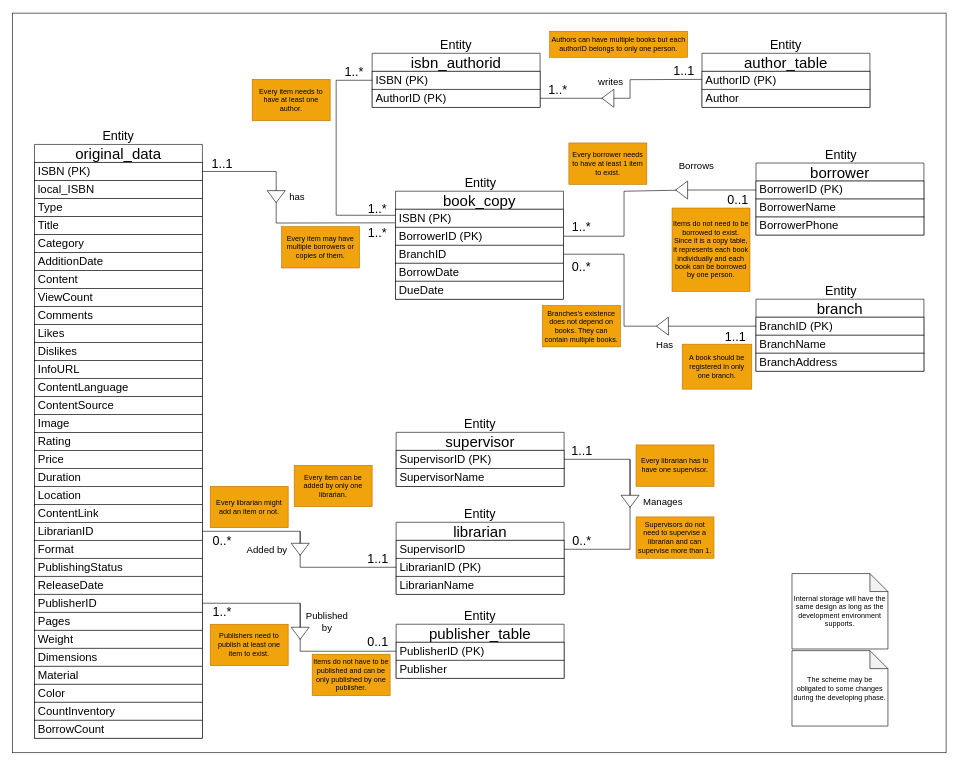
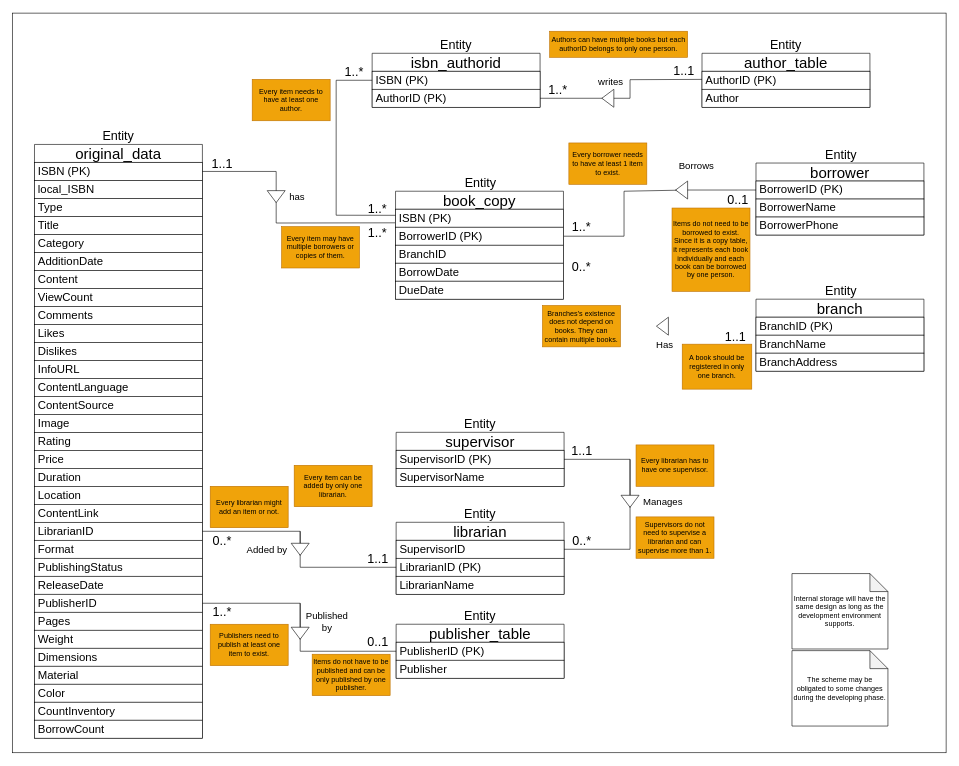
(624, 277) -> none
